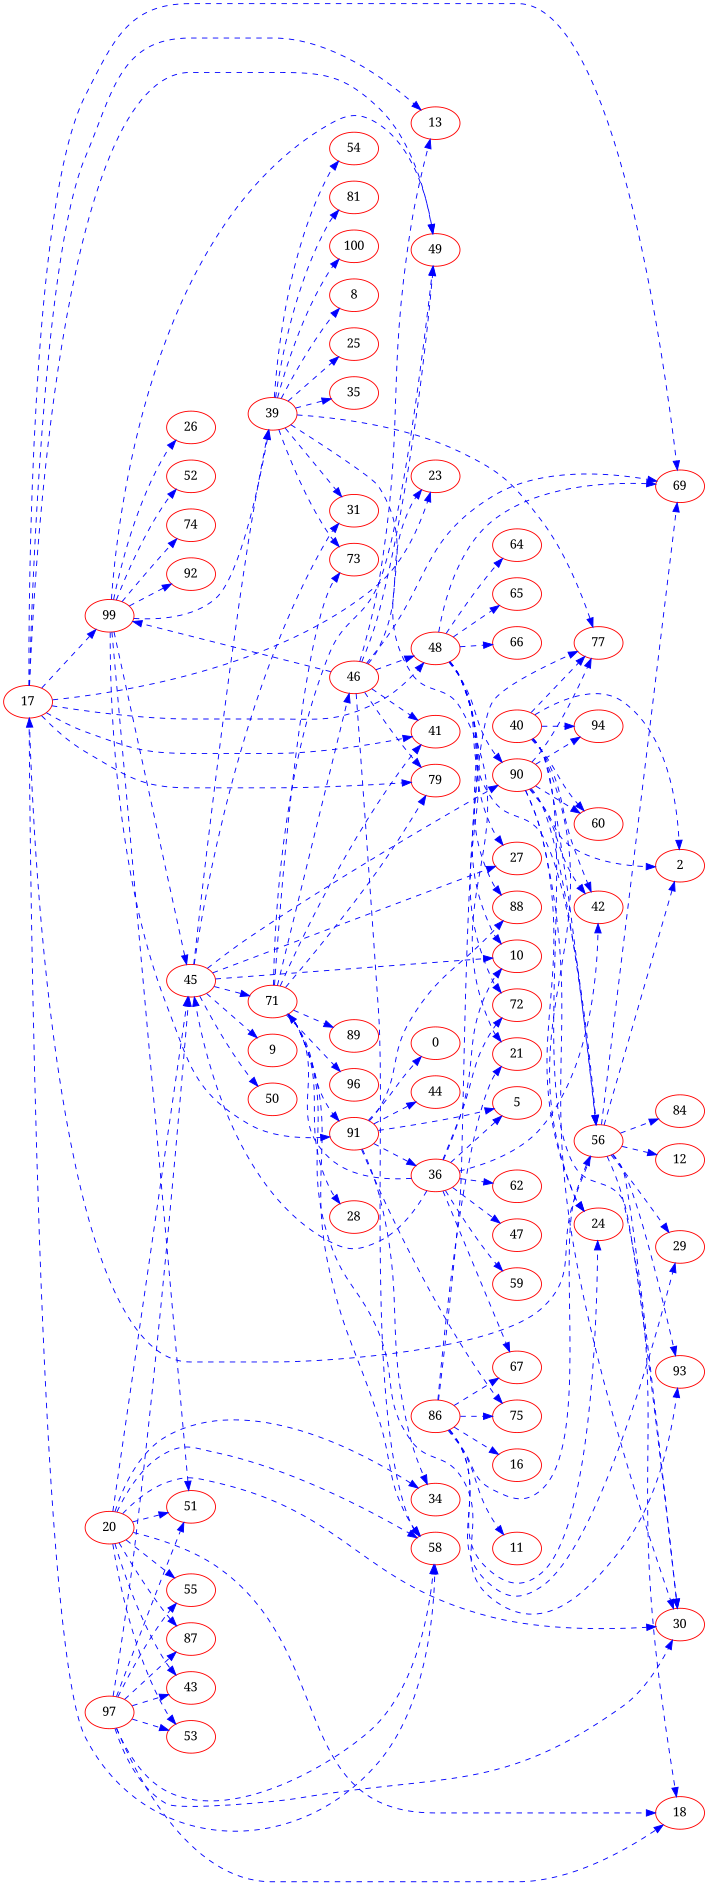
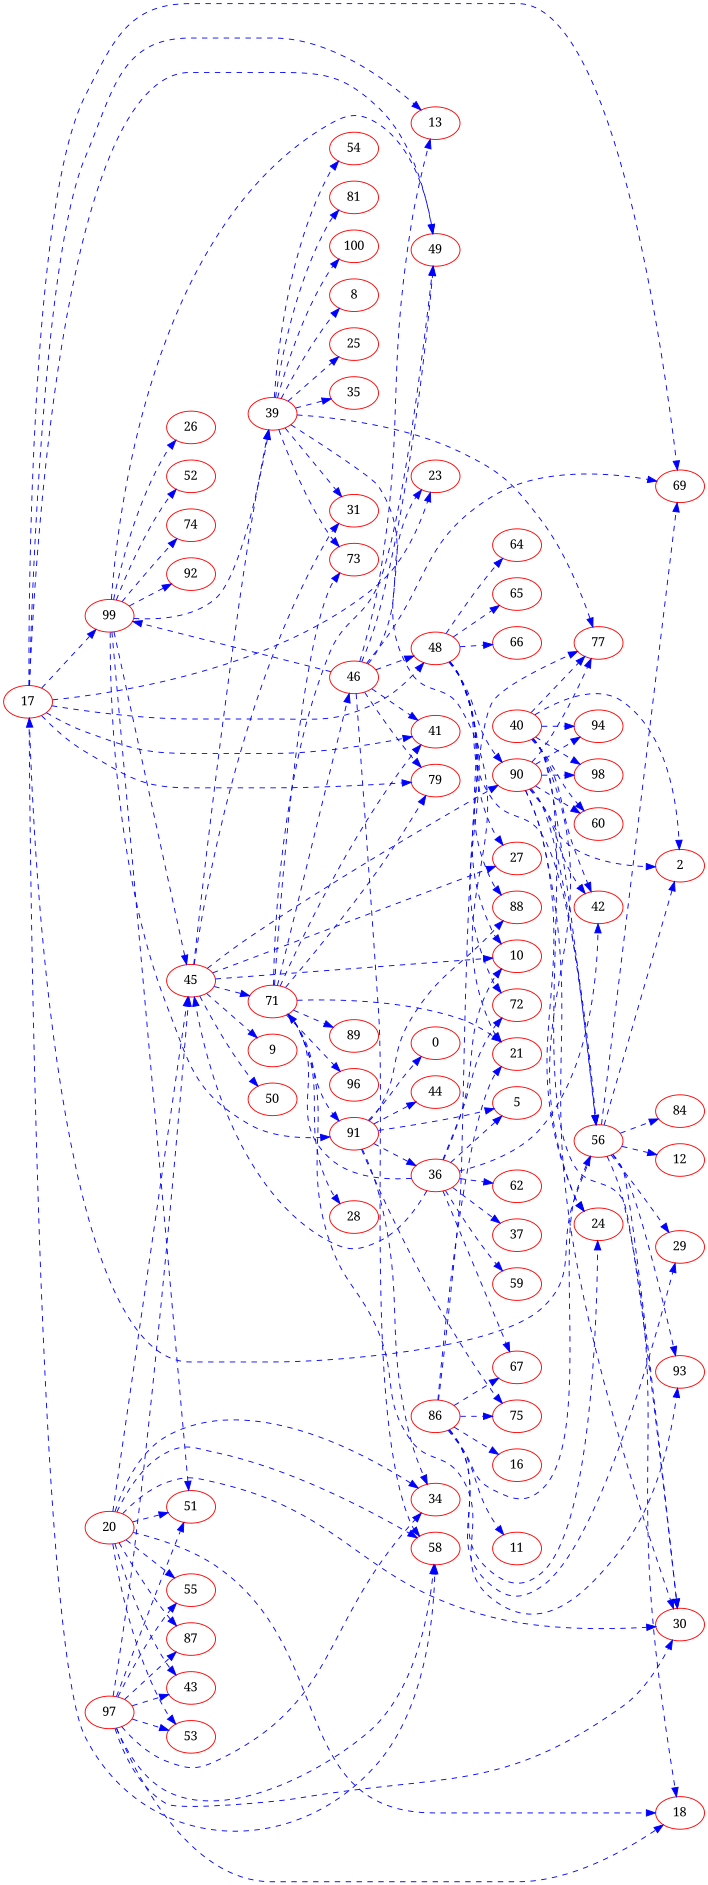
(507, 511) -> none
none -> (599, 775)
(517, 1235) -> (517, 1235)
(330, 1275) -> (398, 1005)
none -> (299, 1698)
